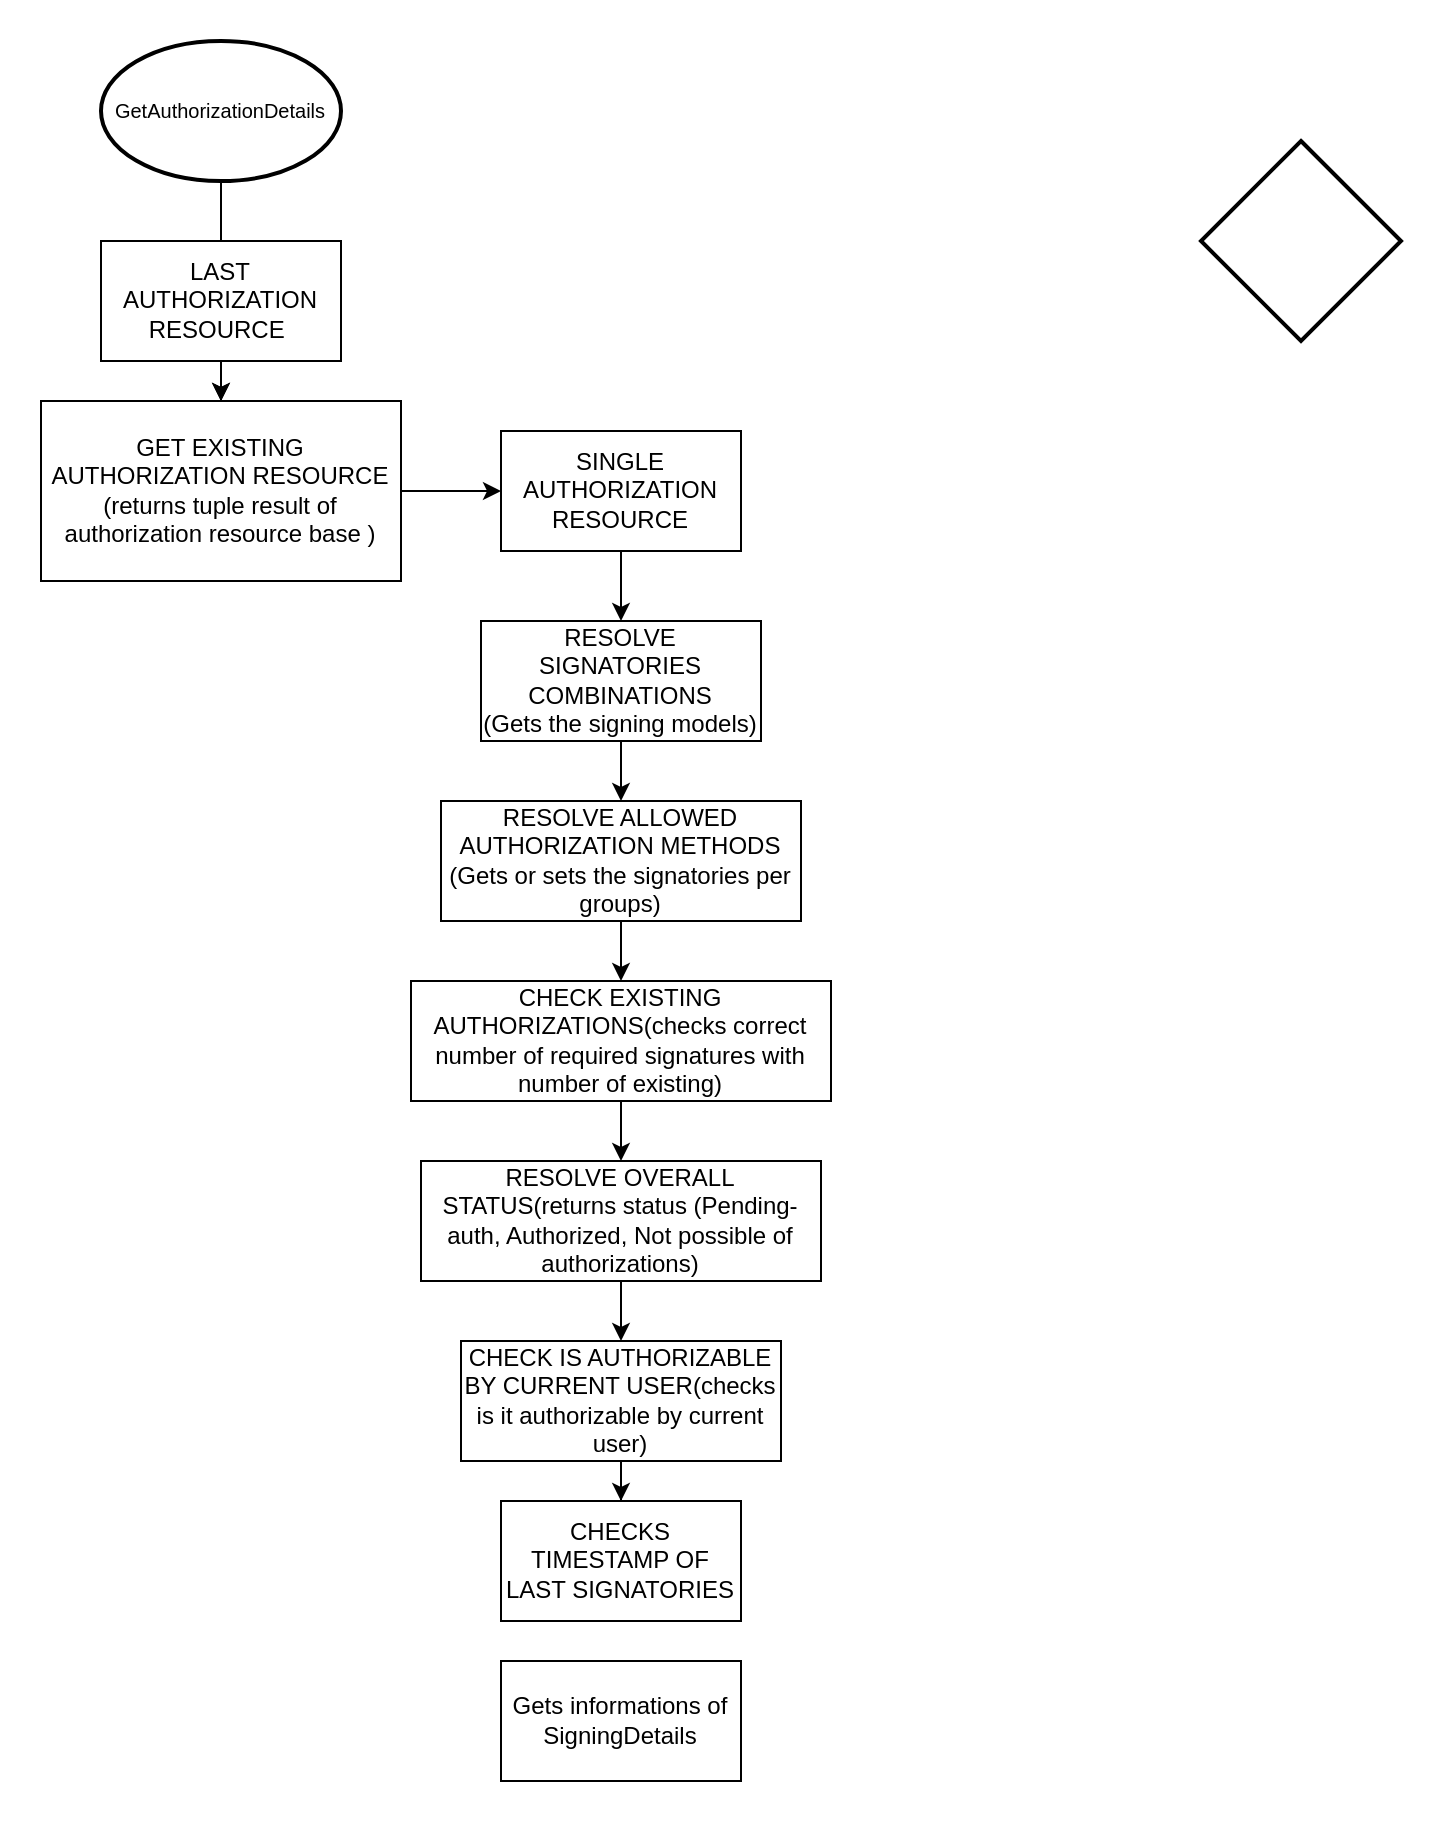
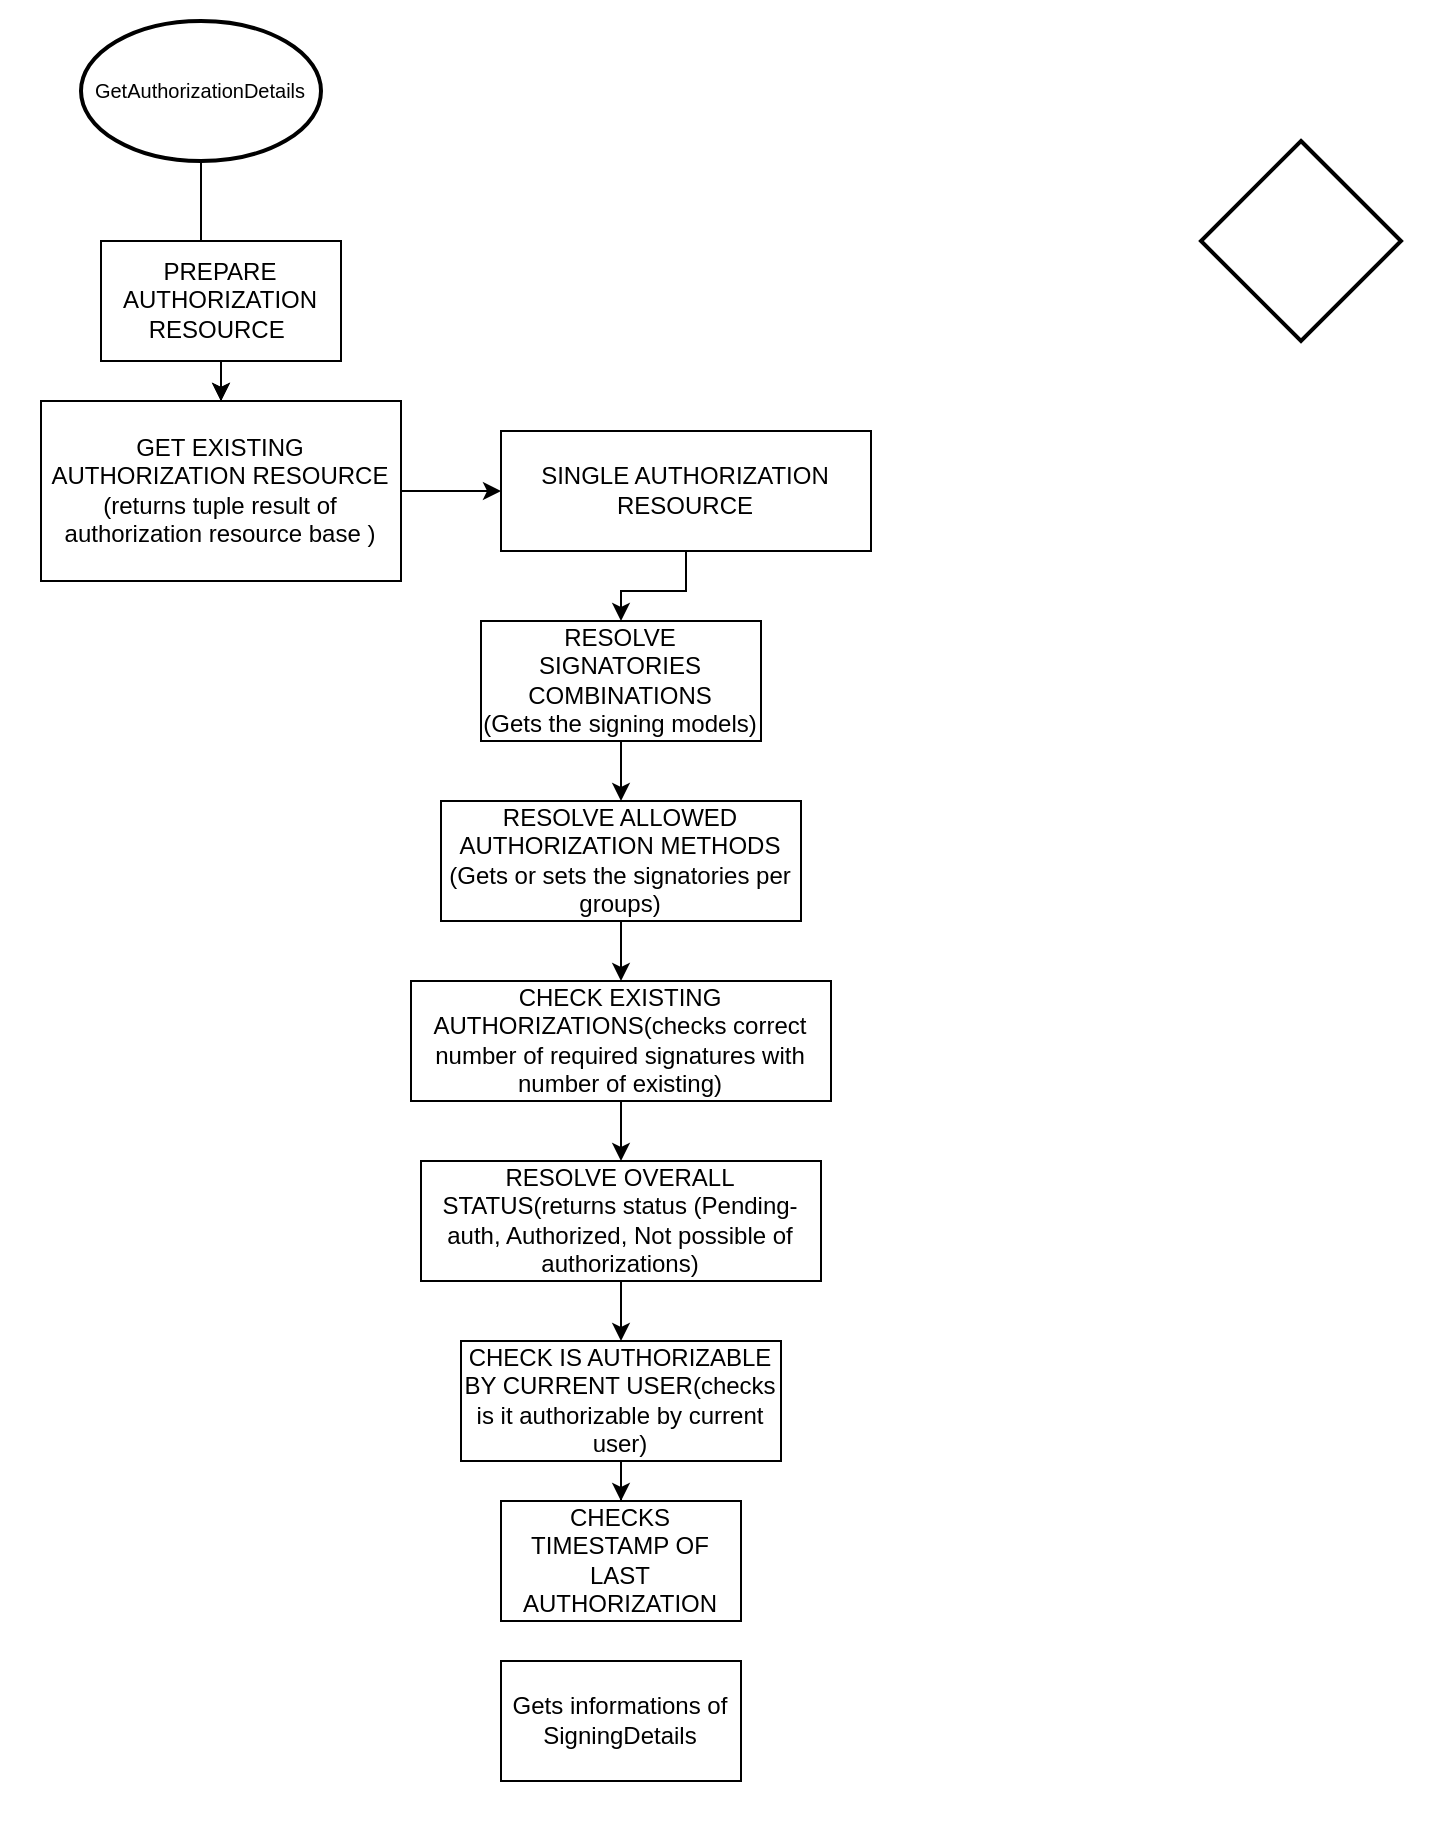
(221, 111) -> (201, 91)
(221, 301) -> (221, 301)
(621, 491) -> (686, 491)
(621, 1561) -> (621, 1561)
